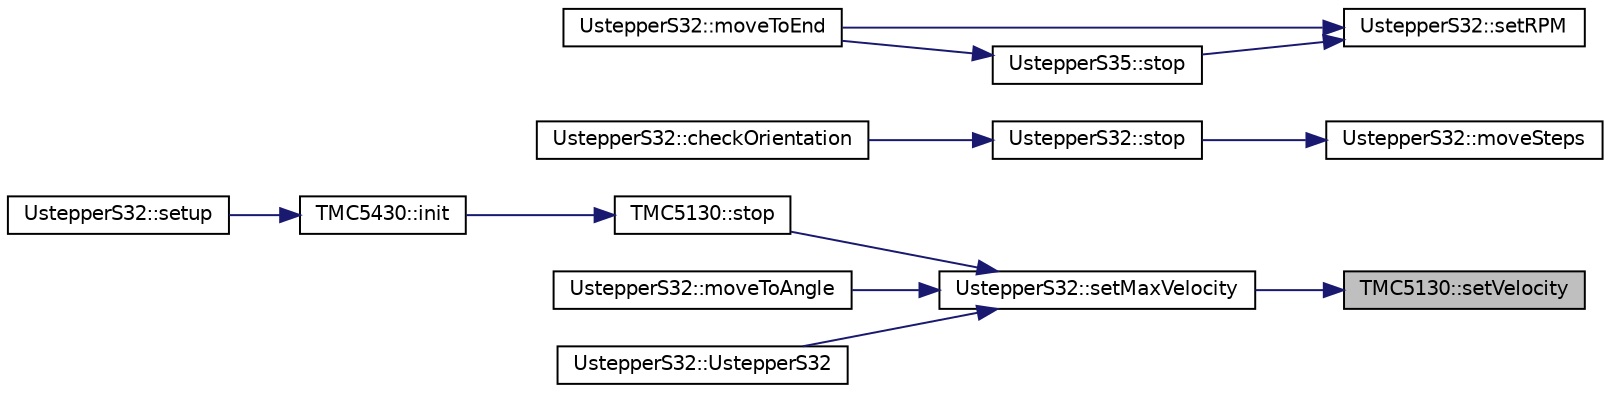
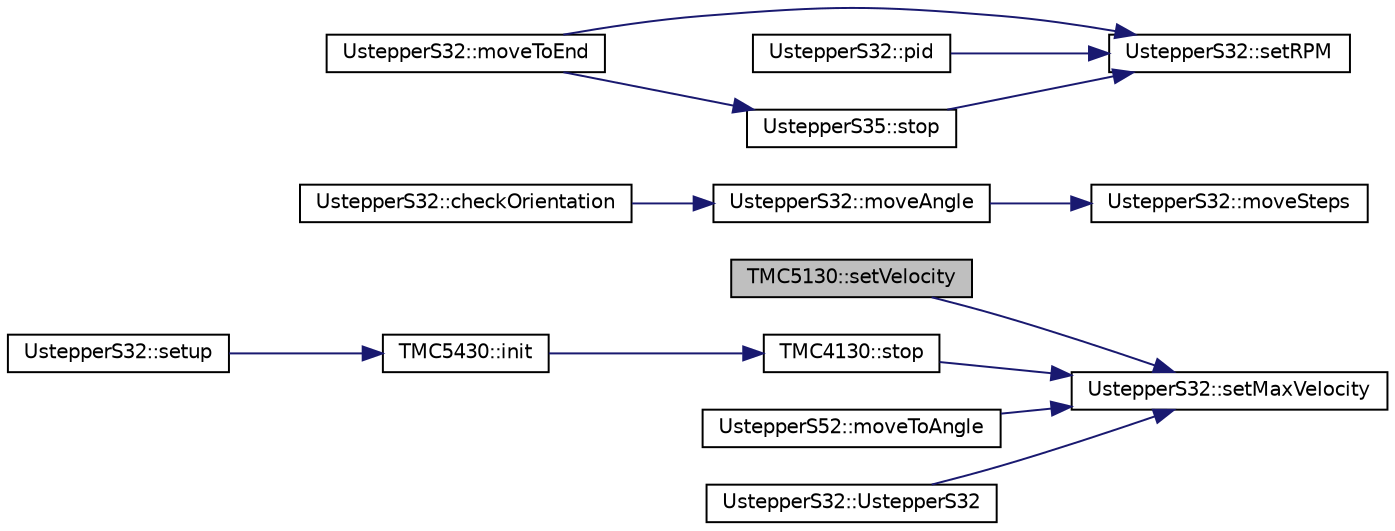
none -> (852, 53)
(1097, 140) -> (852, 203)
(703, 215) -> (852, 353)
(703, 290) -> (852, 428)
(1289, 290) -> (1044, 329)
